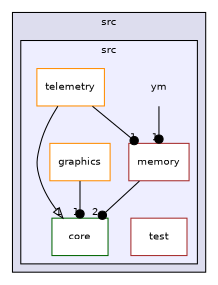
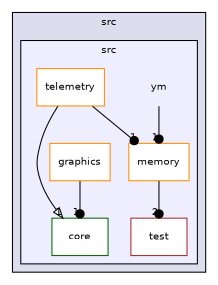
(159, 162) -> (159, 162)
(122, 197) -> (159, 195)
